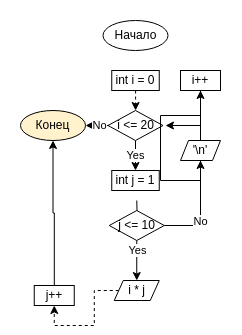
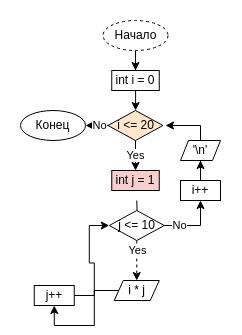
(136, 36) -> (136, 36)
none -> (136, 65)
(201, 81) -> (201, 191)
(136, 98) -> (136, 98)
(53, 126) -> (53, 126)
(136, 126) -> (136, 126)
(136, 181) -> (136, 181)
(54, 216) -> (89, 253)
(137, 263) -> (137, 263)
(82, 326) -> (82, 326)
